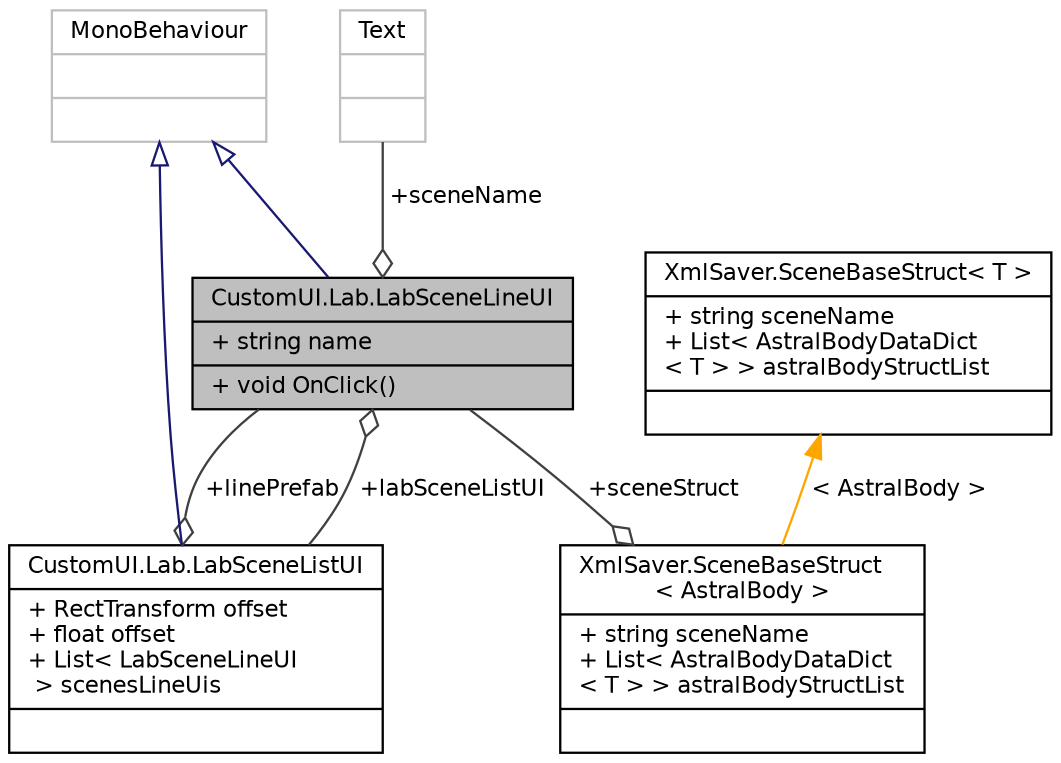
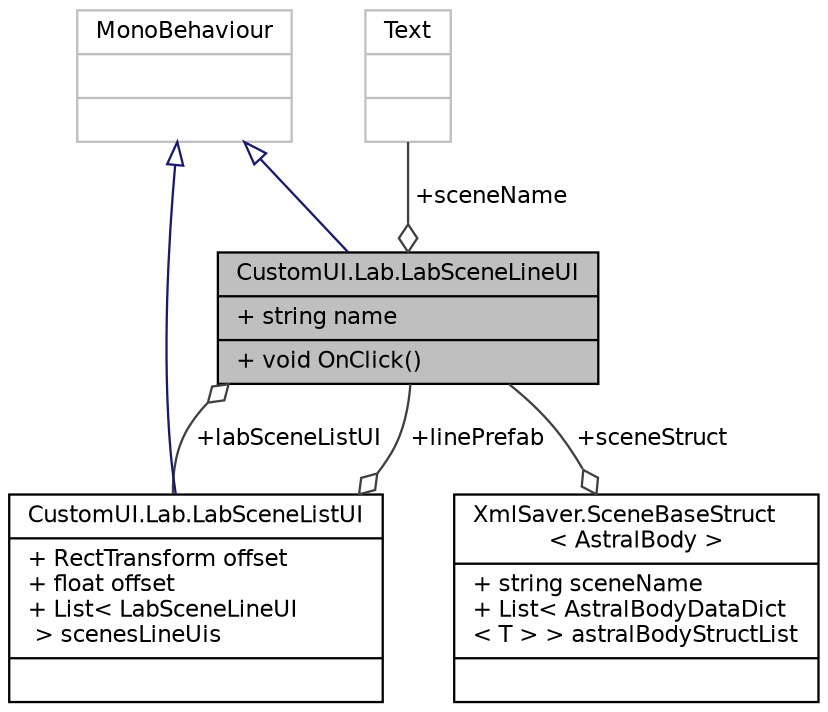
(848, 344) -> none
